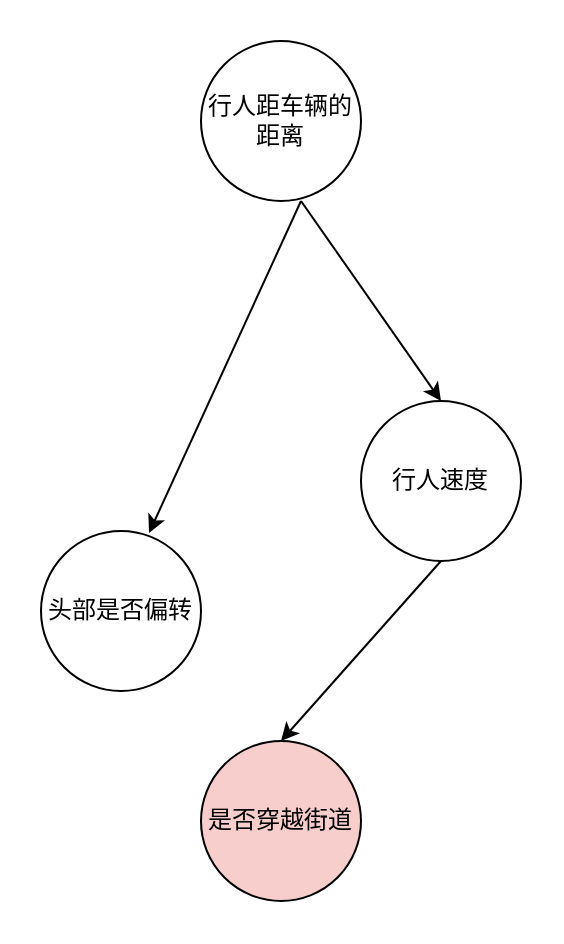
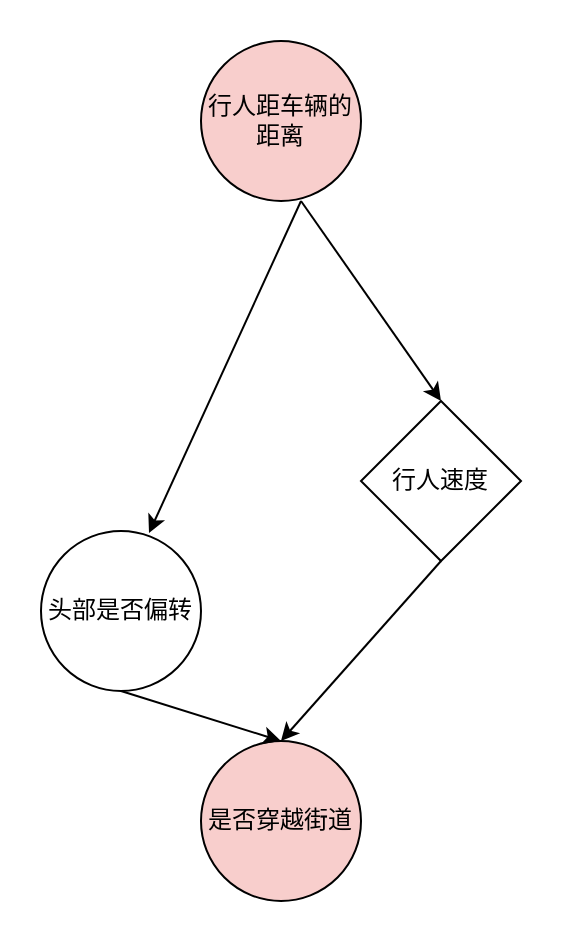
(281, 121) -> (281, 121)
(441, 481) -> (441, 481)
none -> (195, 714)
